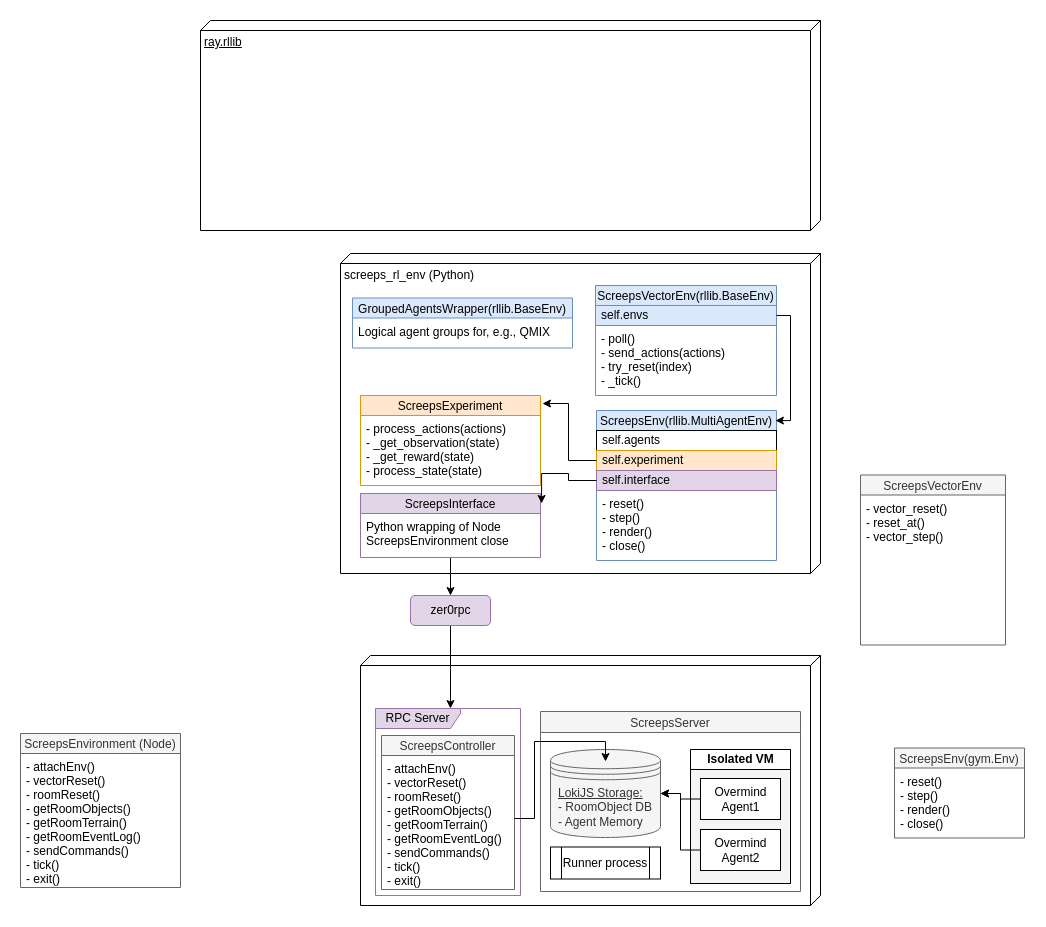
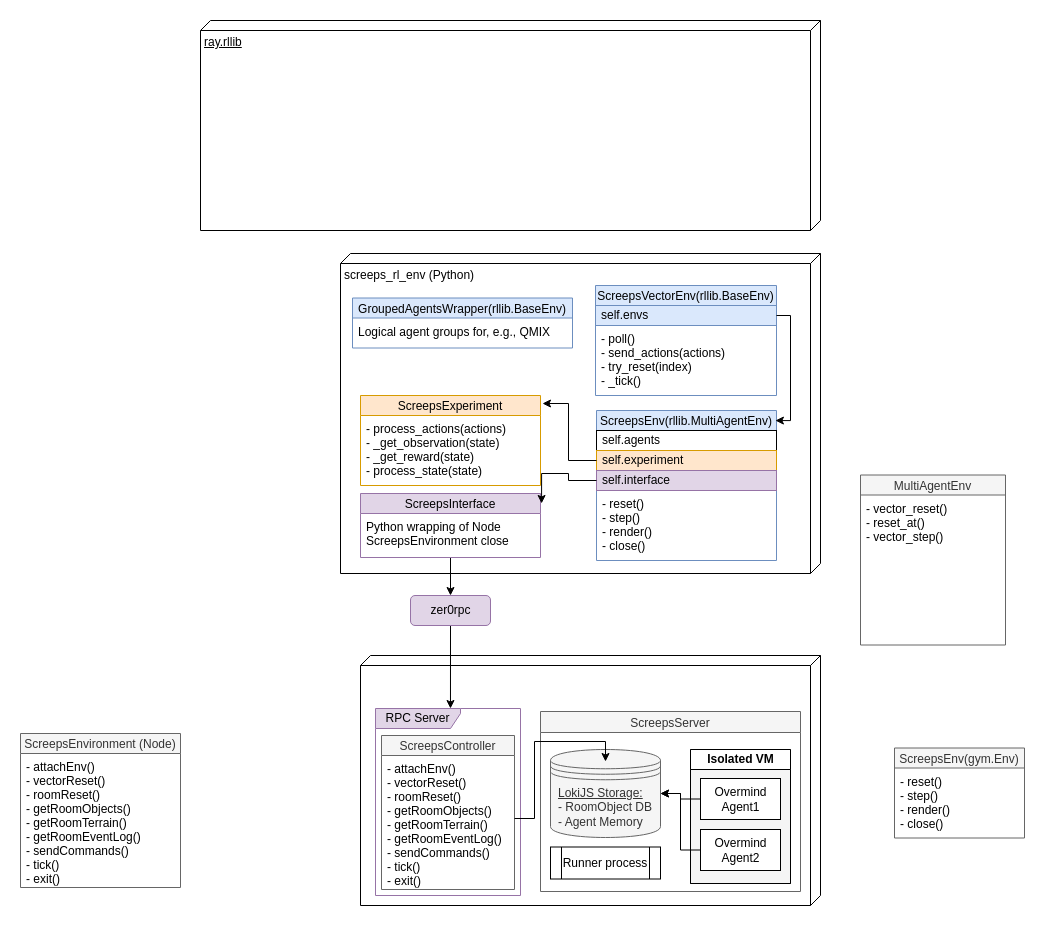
(933, 486) -> (933, 486)
